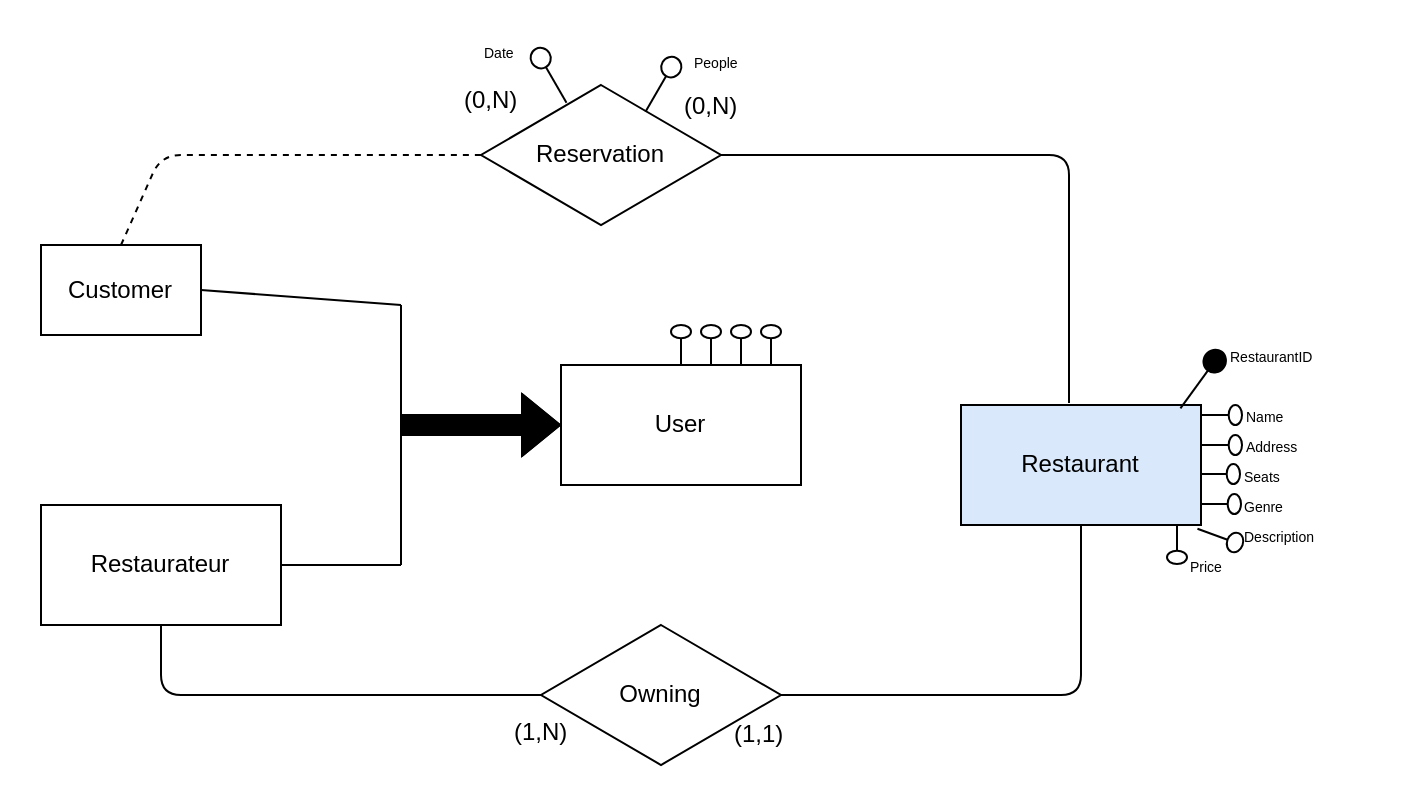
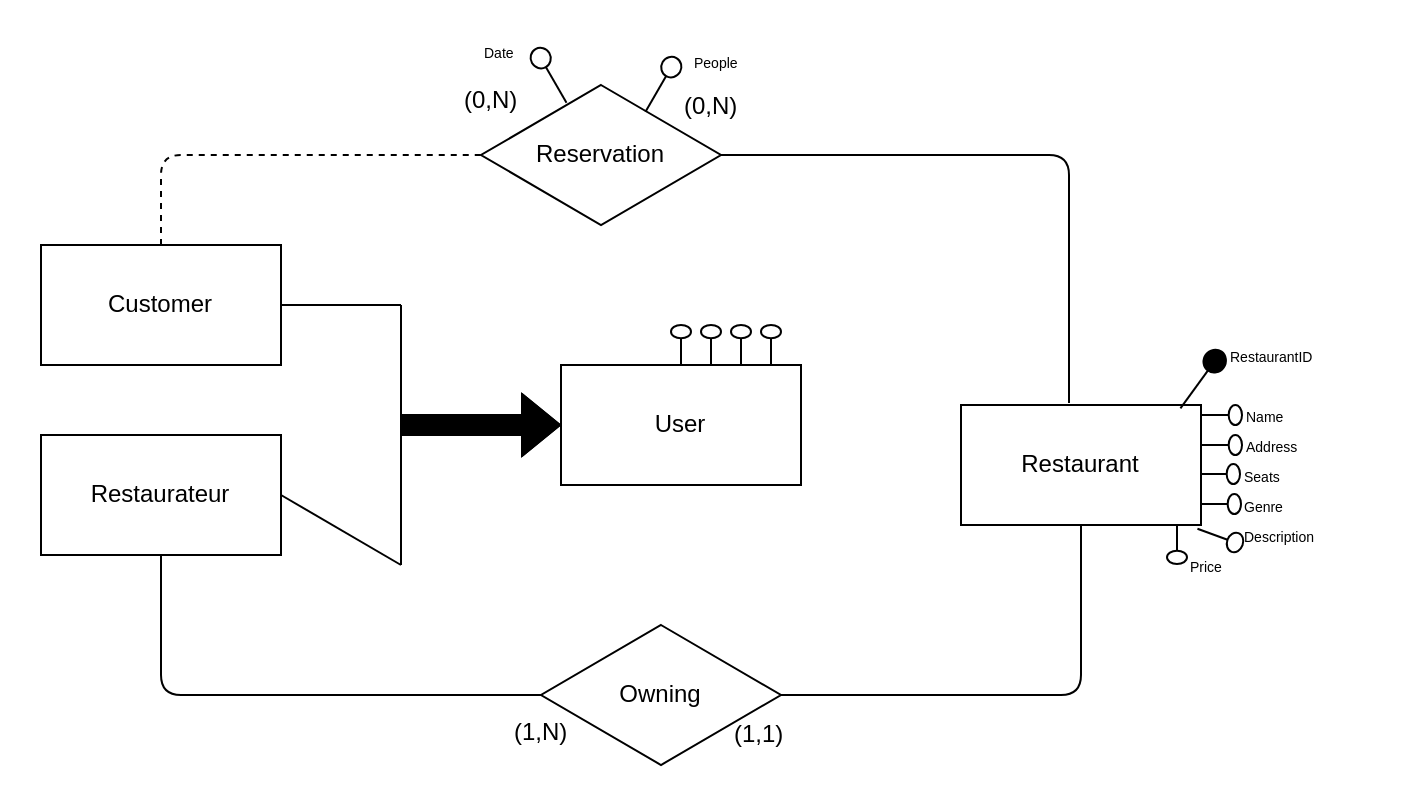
(121, 290) -> (161, 305)
(1081, 465) -> (1081, 465)
(161, 565) -> (161, 495)
